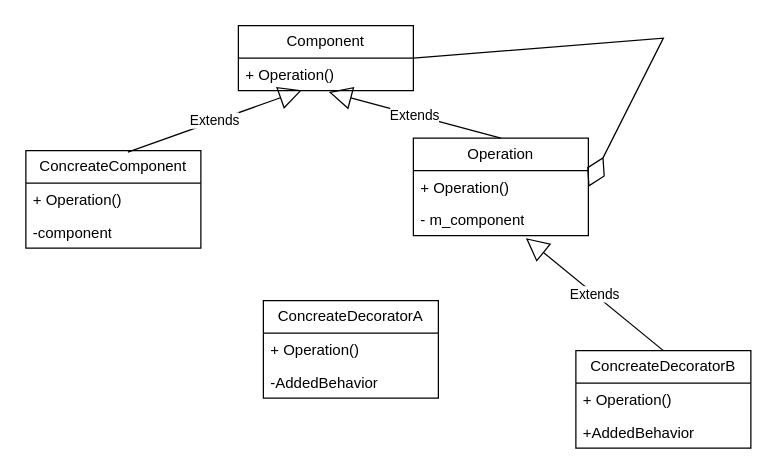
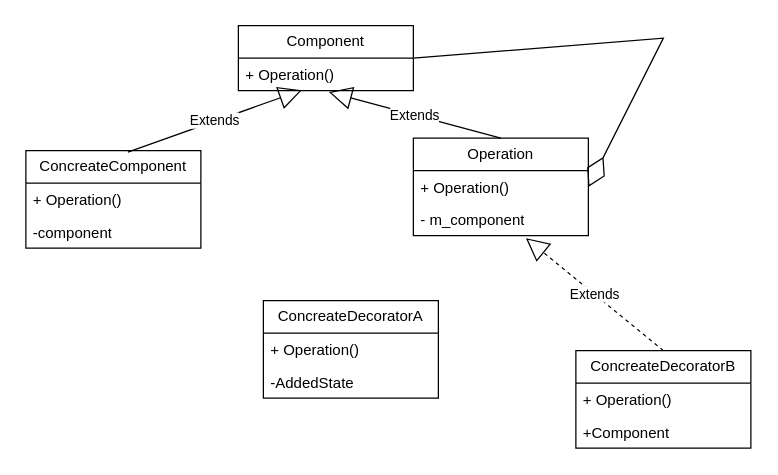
(632, 325) -> (632, 325)
(327, 383) -> (317, 383)
(640, 433) -> (625, 433)
